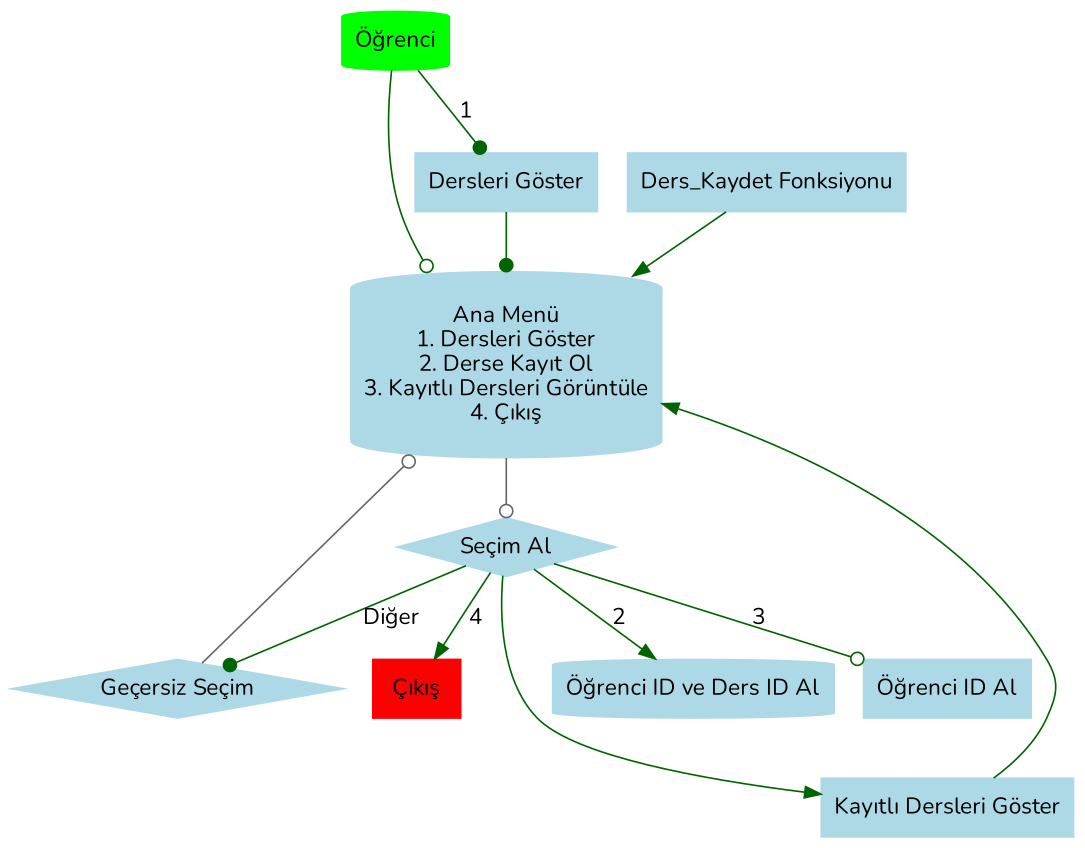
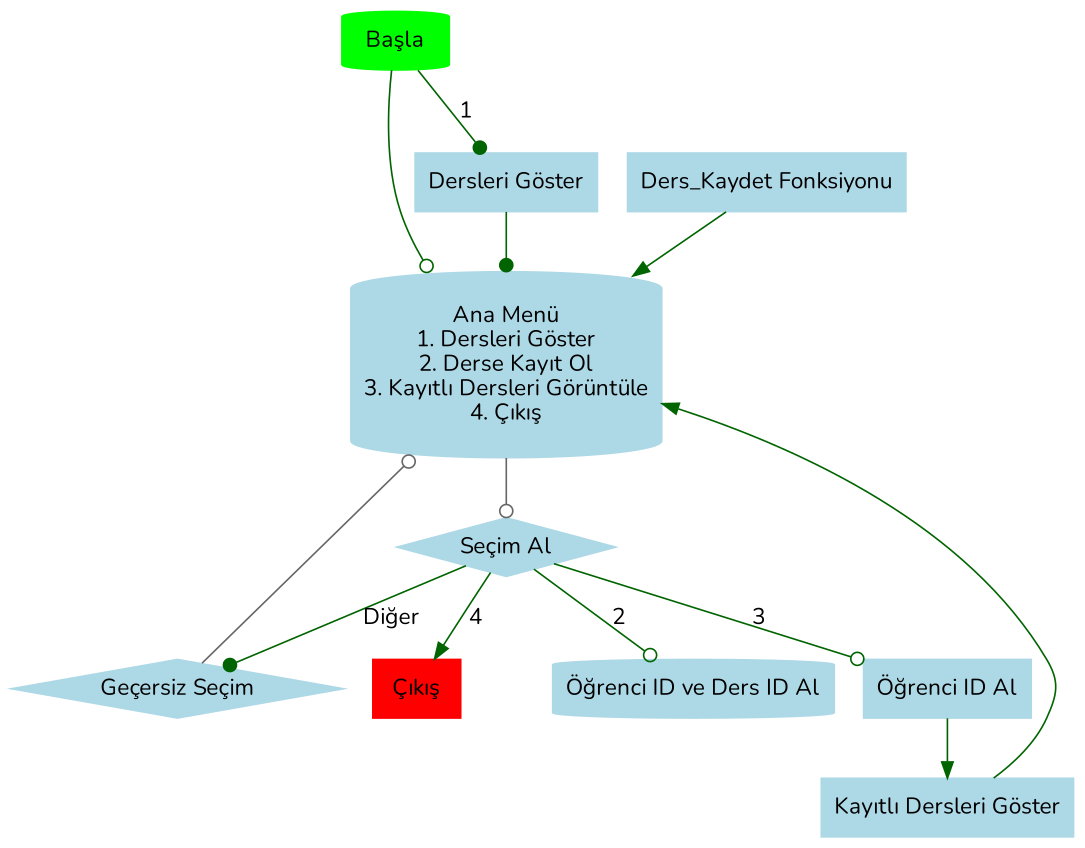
(396, 41) -> (396, 41)
(589, 610) -> (589, 610)
(594, 749) -> (947, 740)
